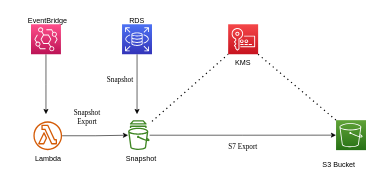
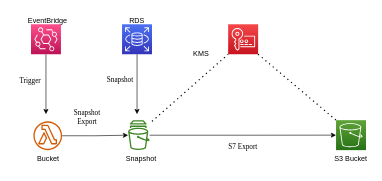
(243, 63) -> (201, 54)
none -> (30, 81)
(48, 159) -> (48, 159)
(339, 165) -> (351, 159)
